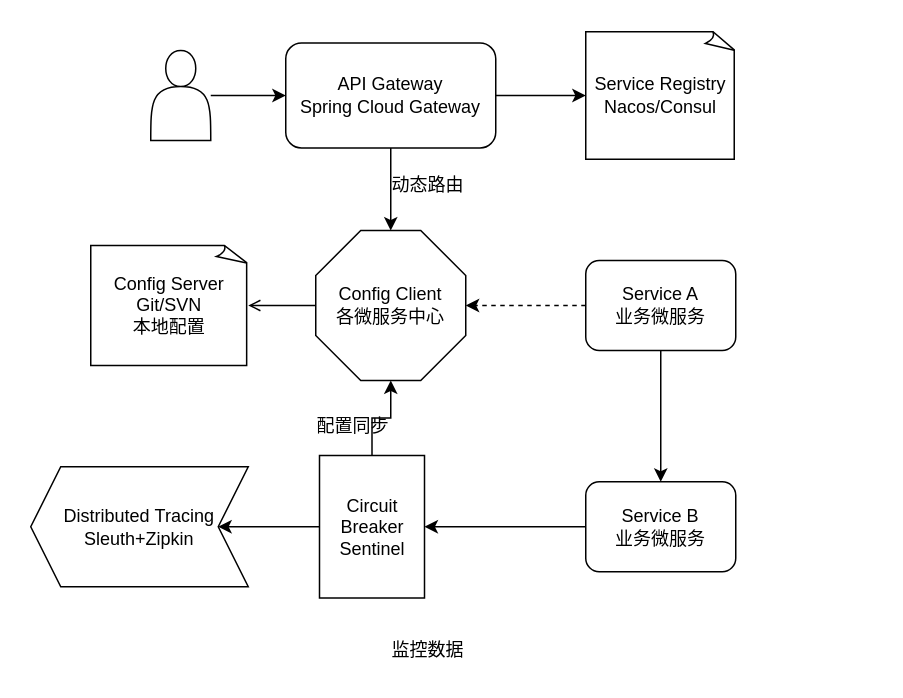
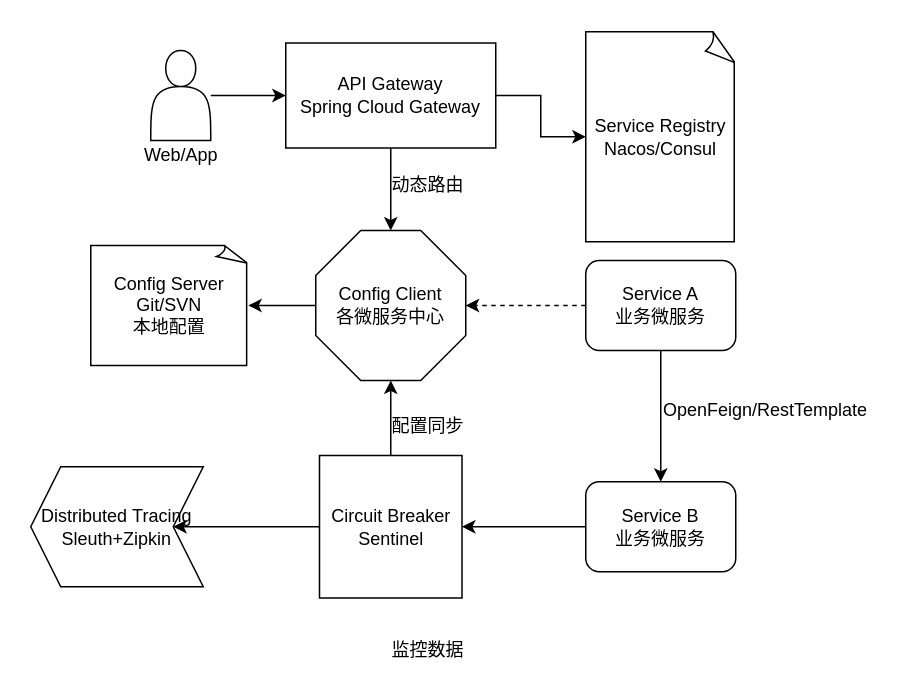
(391, 95) -> (391, 95)
(661, 95) -> (661, 137)
none -> (181, 155)
(257, 305) -> (260, 305)
none -> (766, 410)
(353, 427) -> (428, 427)
(140, 527) -> (117, 527)
(372, 527) -> (391, 527)
